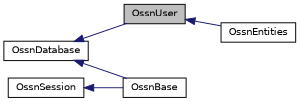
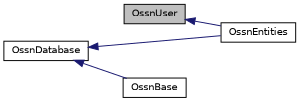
(105, 31) -> (159, 41)
(46, 88) -> none
